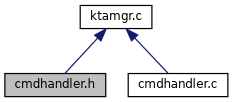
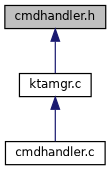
(81, 56) -> (55, 57)
